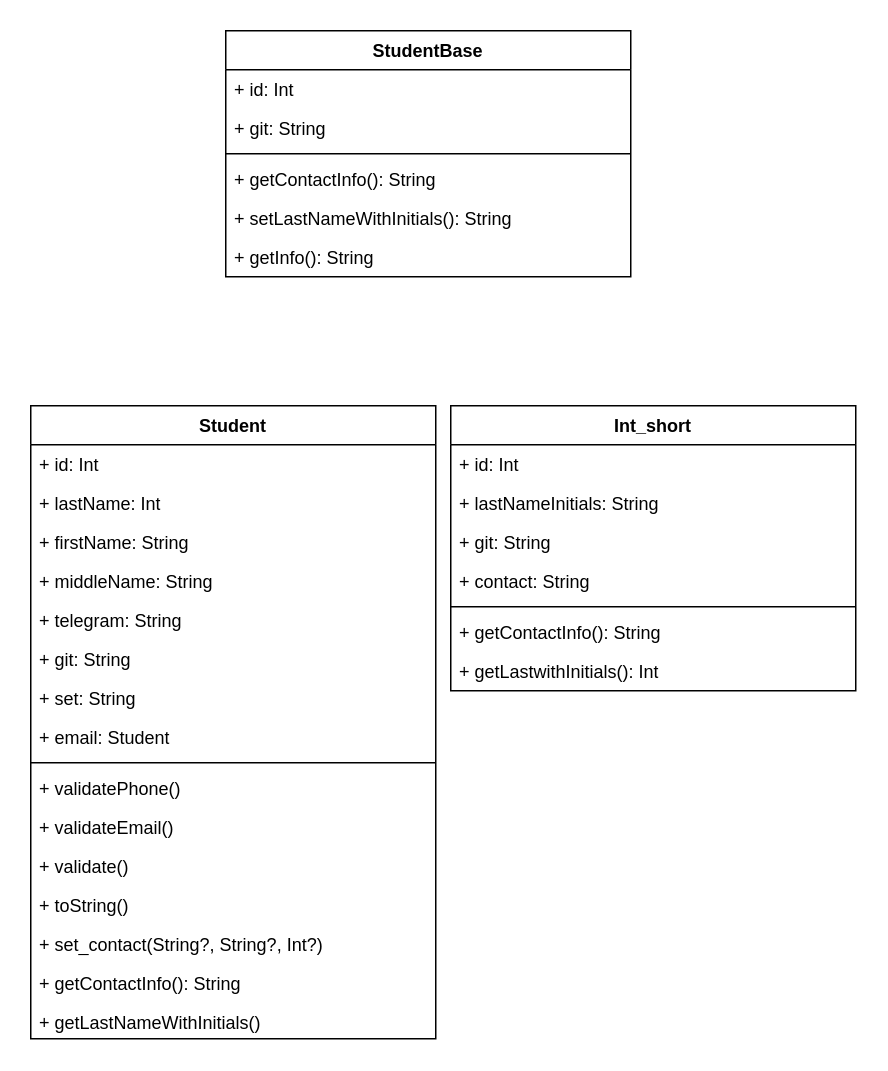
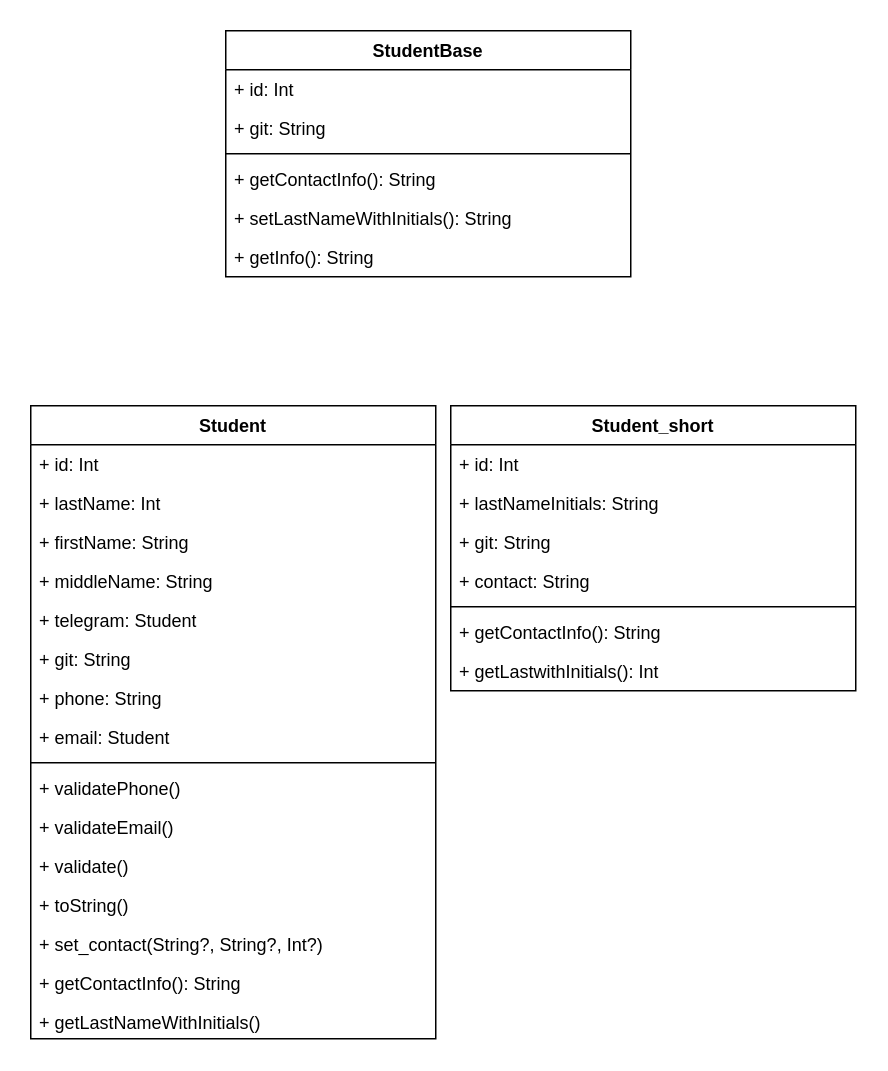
(653, 427) -> (653, 427)
(119, 622) -> (126, 622)
(96, 700) -> (106, 700)
